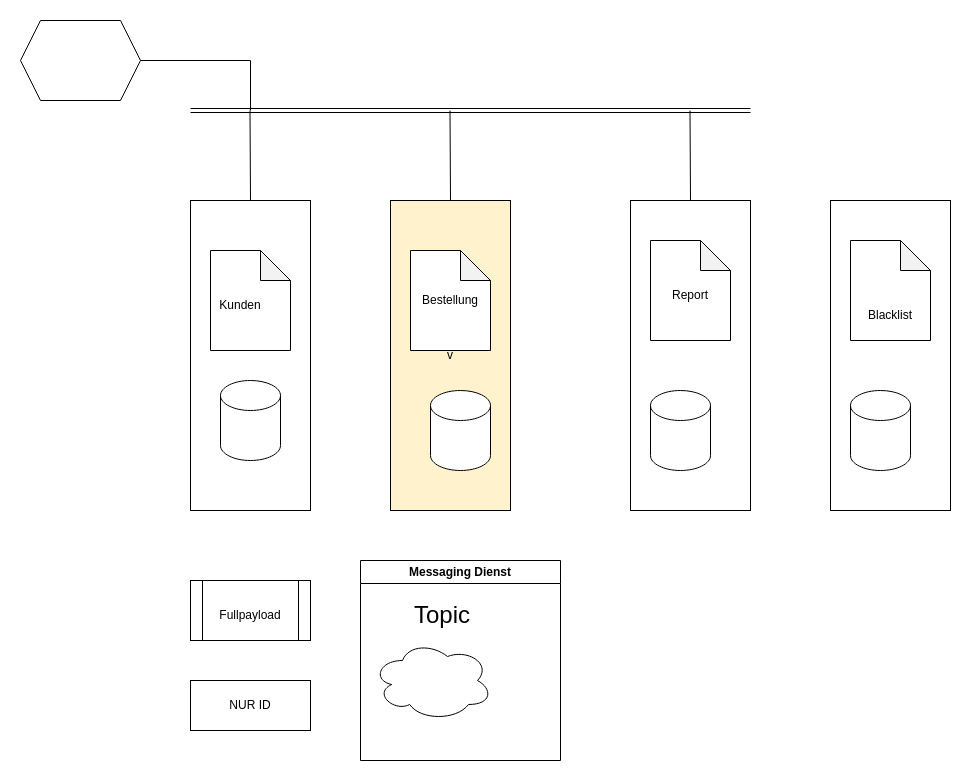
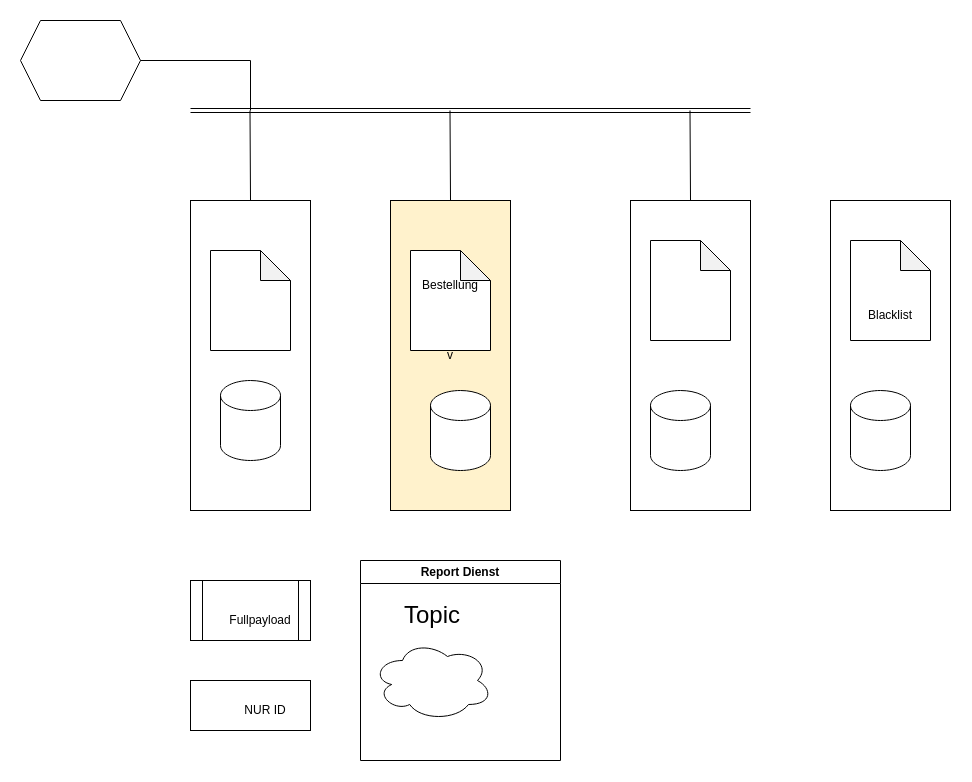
(691, 296) -> none
(451, 301) -> (451, 286)
(241, 306) -> none
(461, 573) -> (461, 573)
(251, 616) -> (261, 621)
(443, 616) -> (433, 616)
(251, 706) -> (266, 711)
